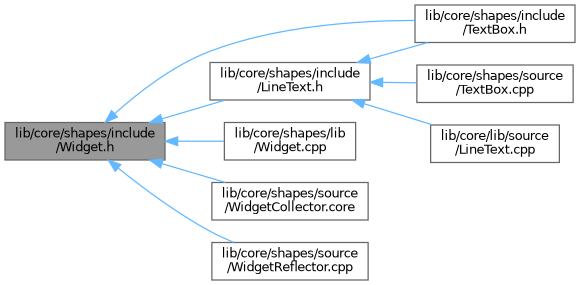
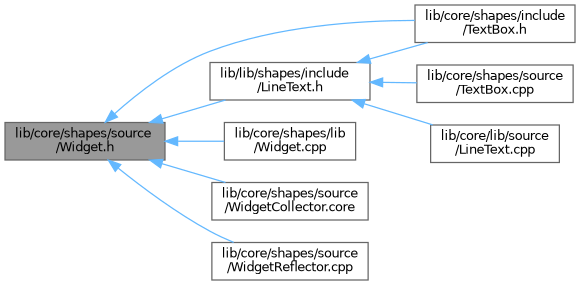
(290, 81) -> (290, 81)
(85, 141) -> (85, 141)
